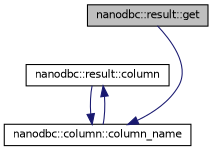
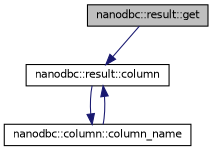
(181, 79) -> (126, 41)
